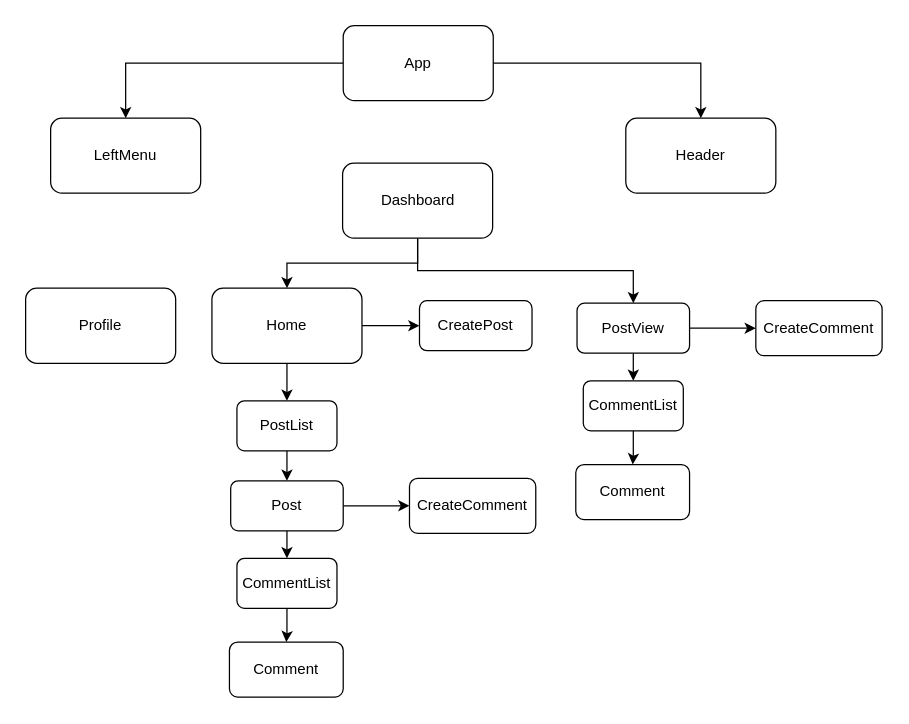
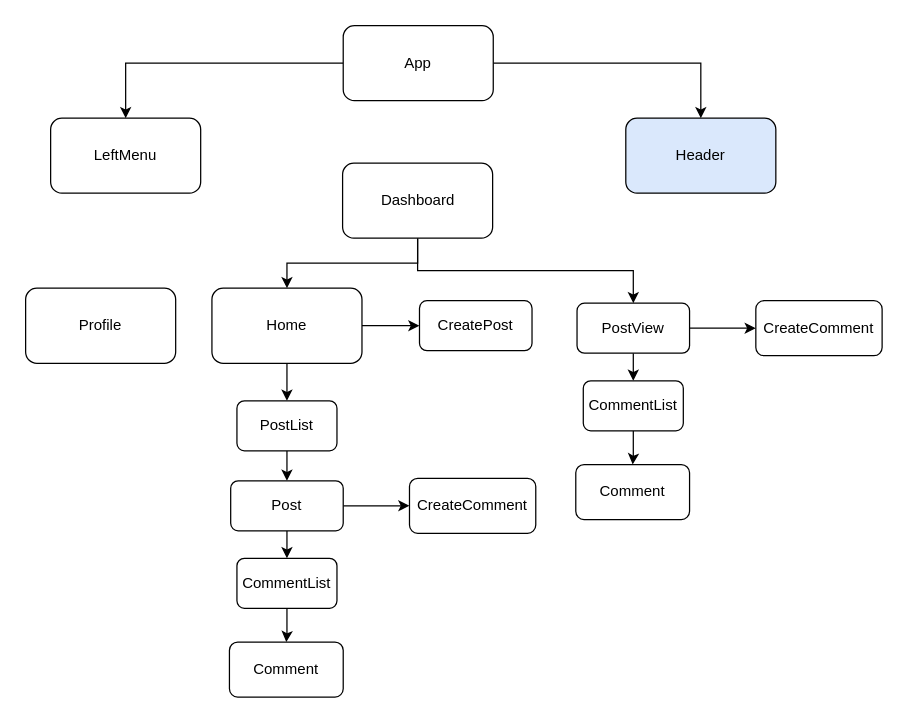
(701, 156) -> (701, 156)
